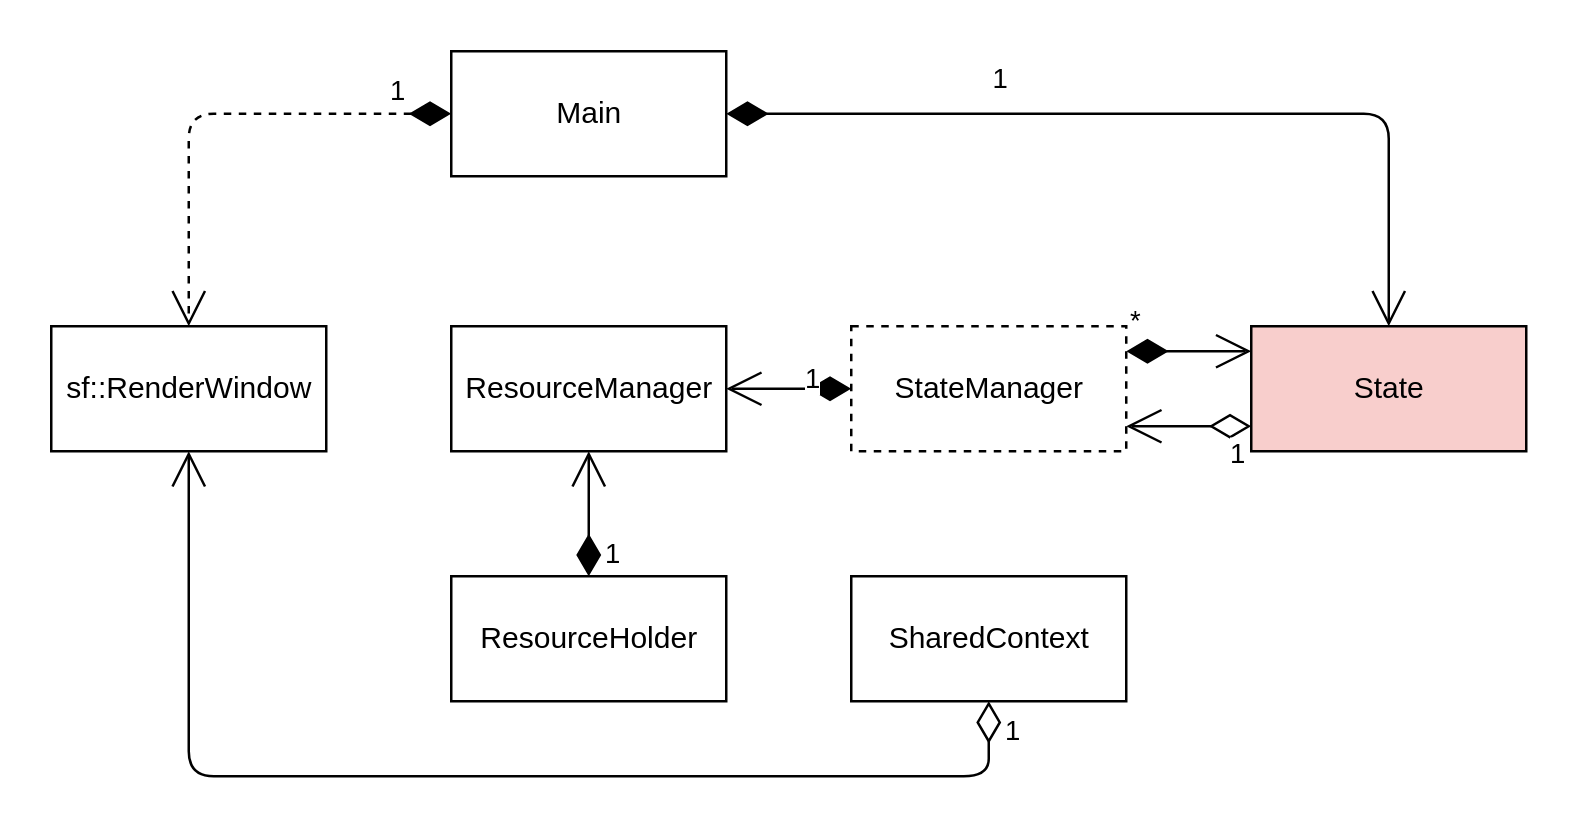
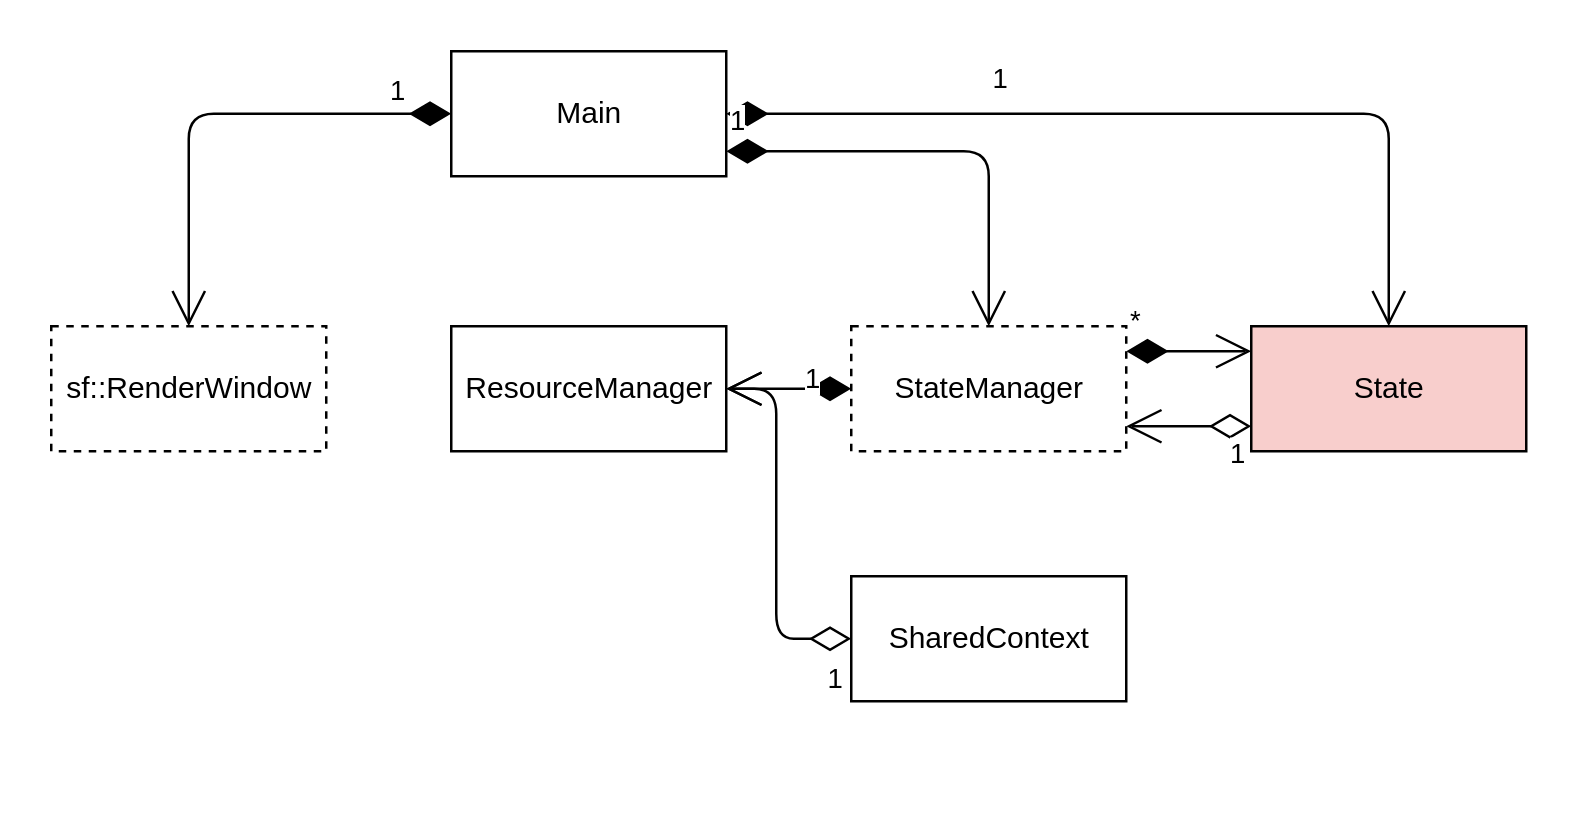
(200, 117) -> (200, 117)
none -> (954, 151)
(189, 389) -> (189, 389)
(589, 497) -> none
none -> (776, 526)
(589, 639) -> none
(448, 776) -> none
